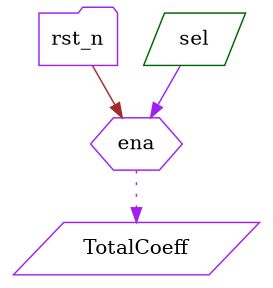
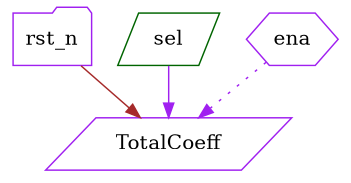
(104, 85) -> (105, 87)
(169, 85) -> (169, 84)
